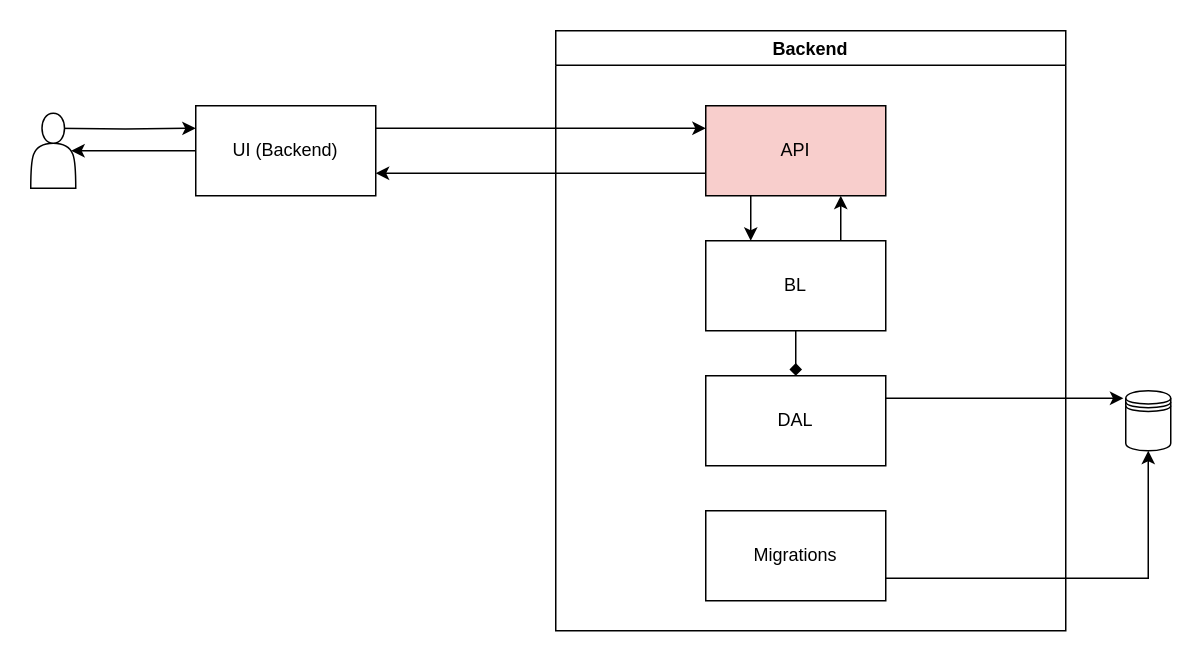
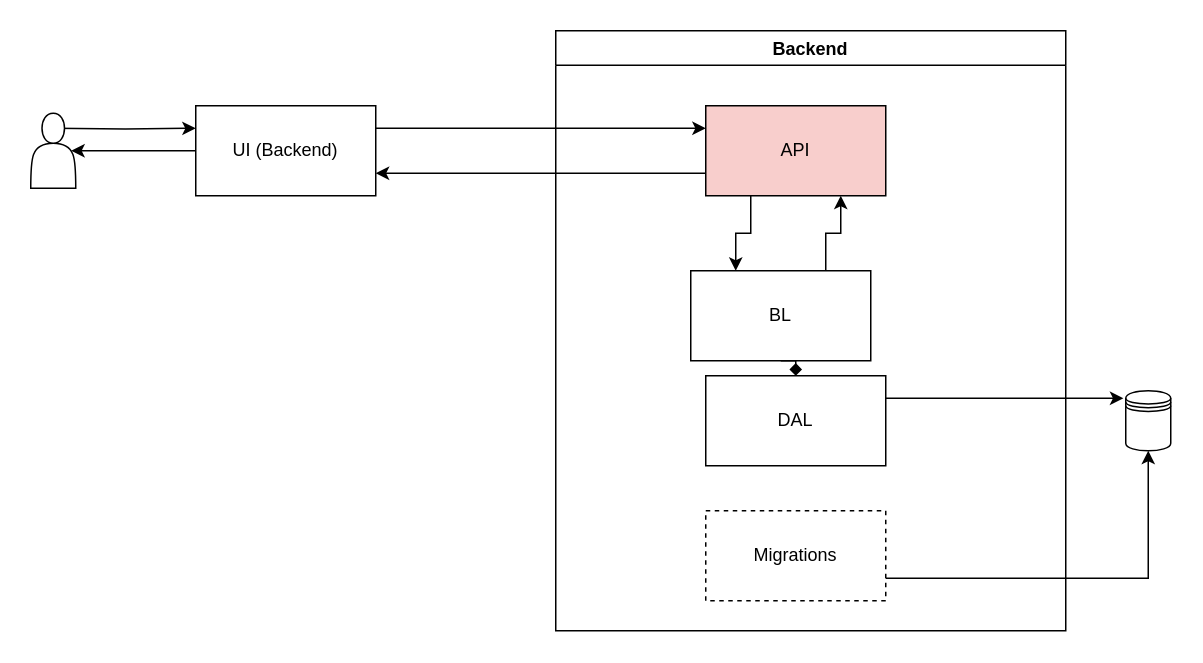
(796, 286) -> (781, 316)
(796, 556) -> (796, 556)
